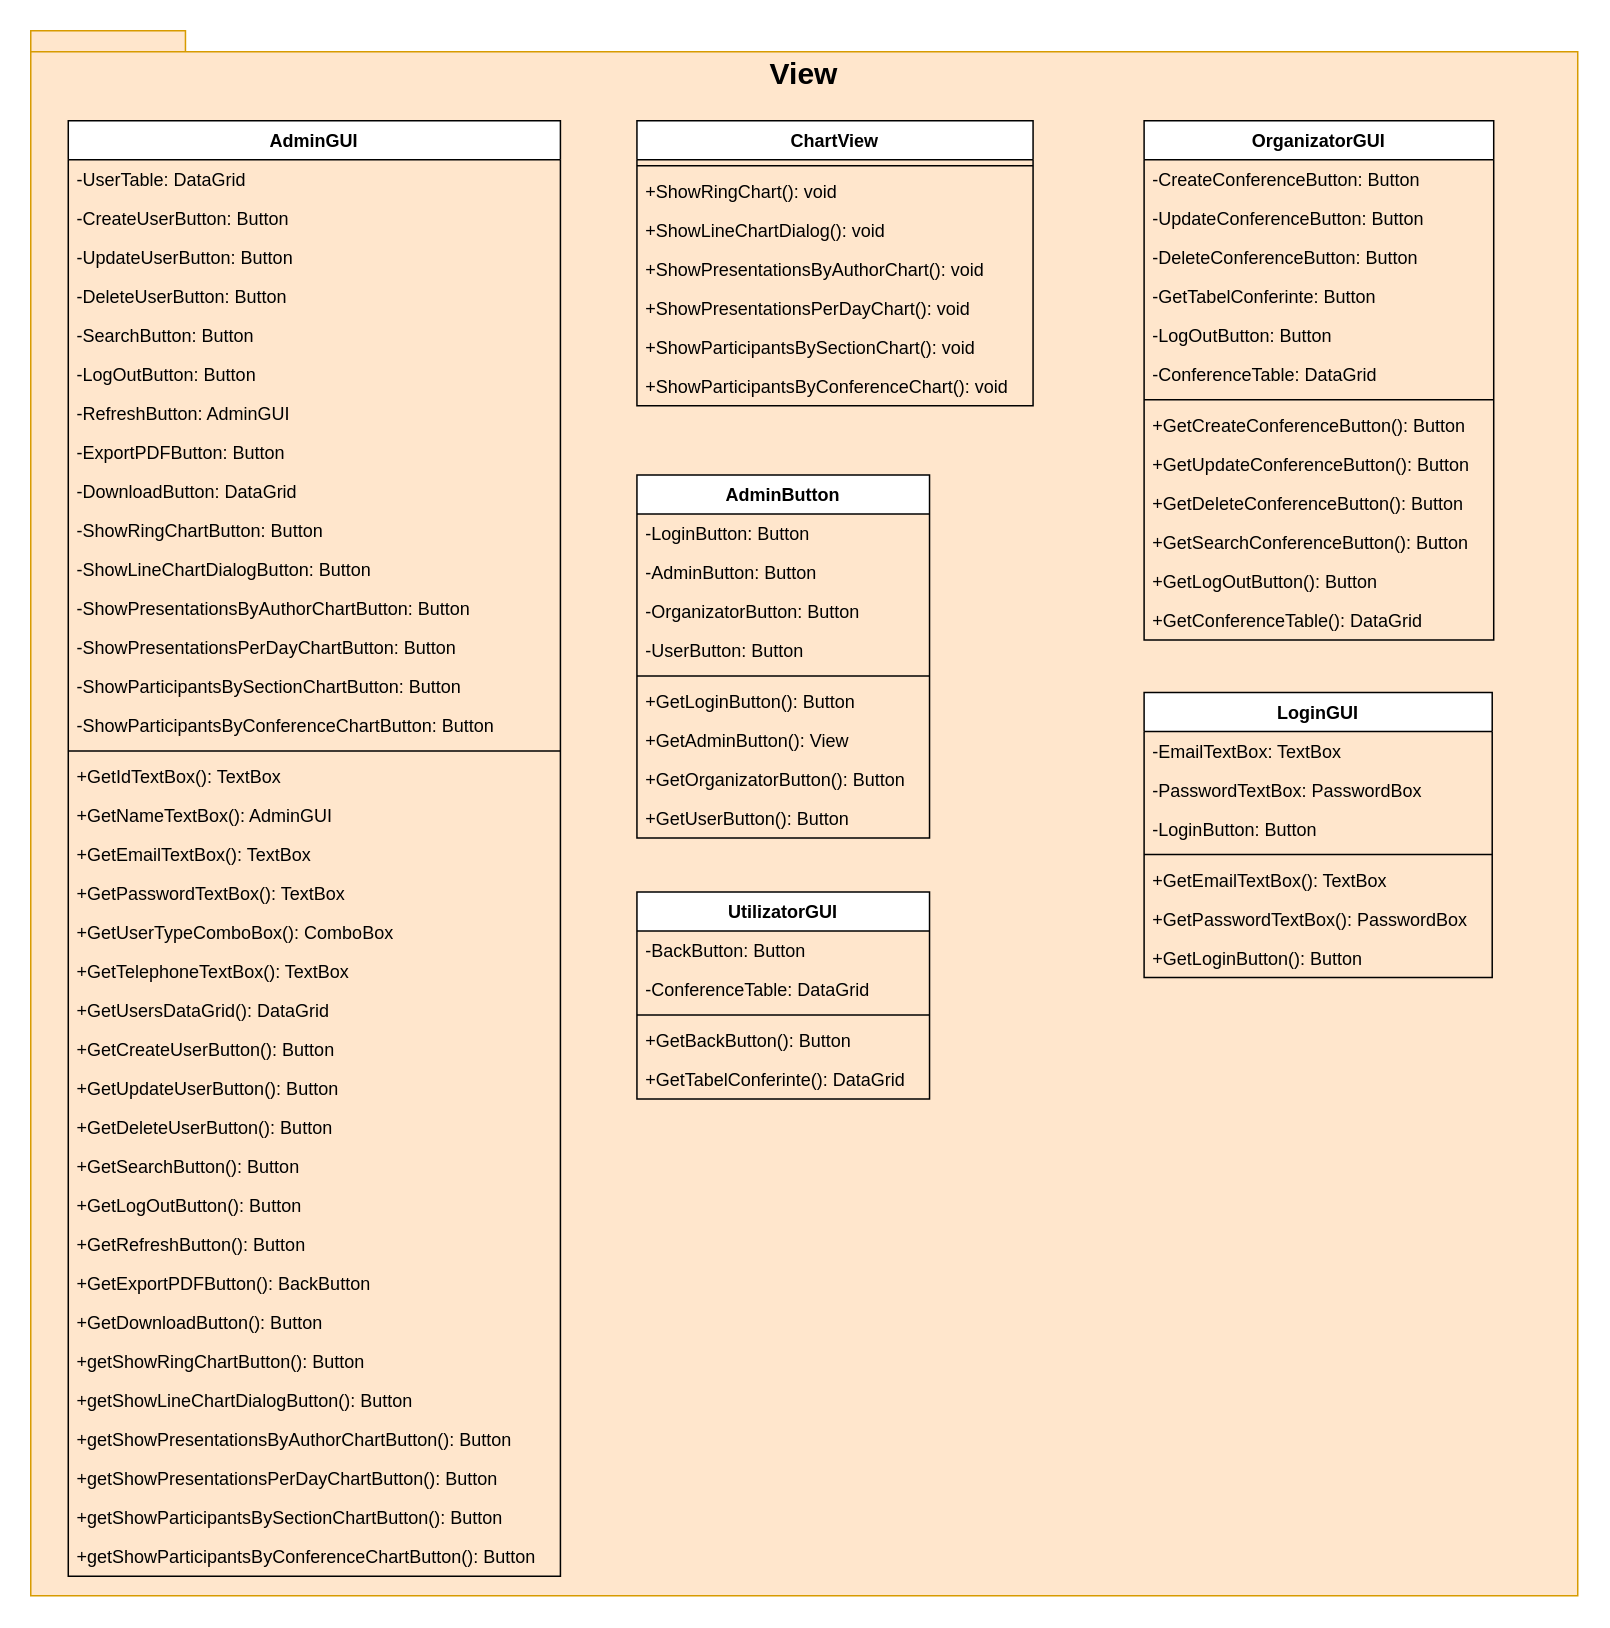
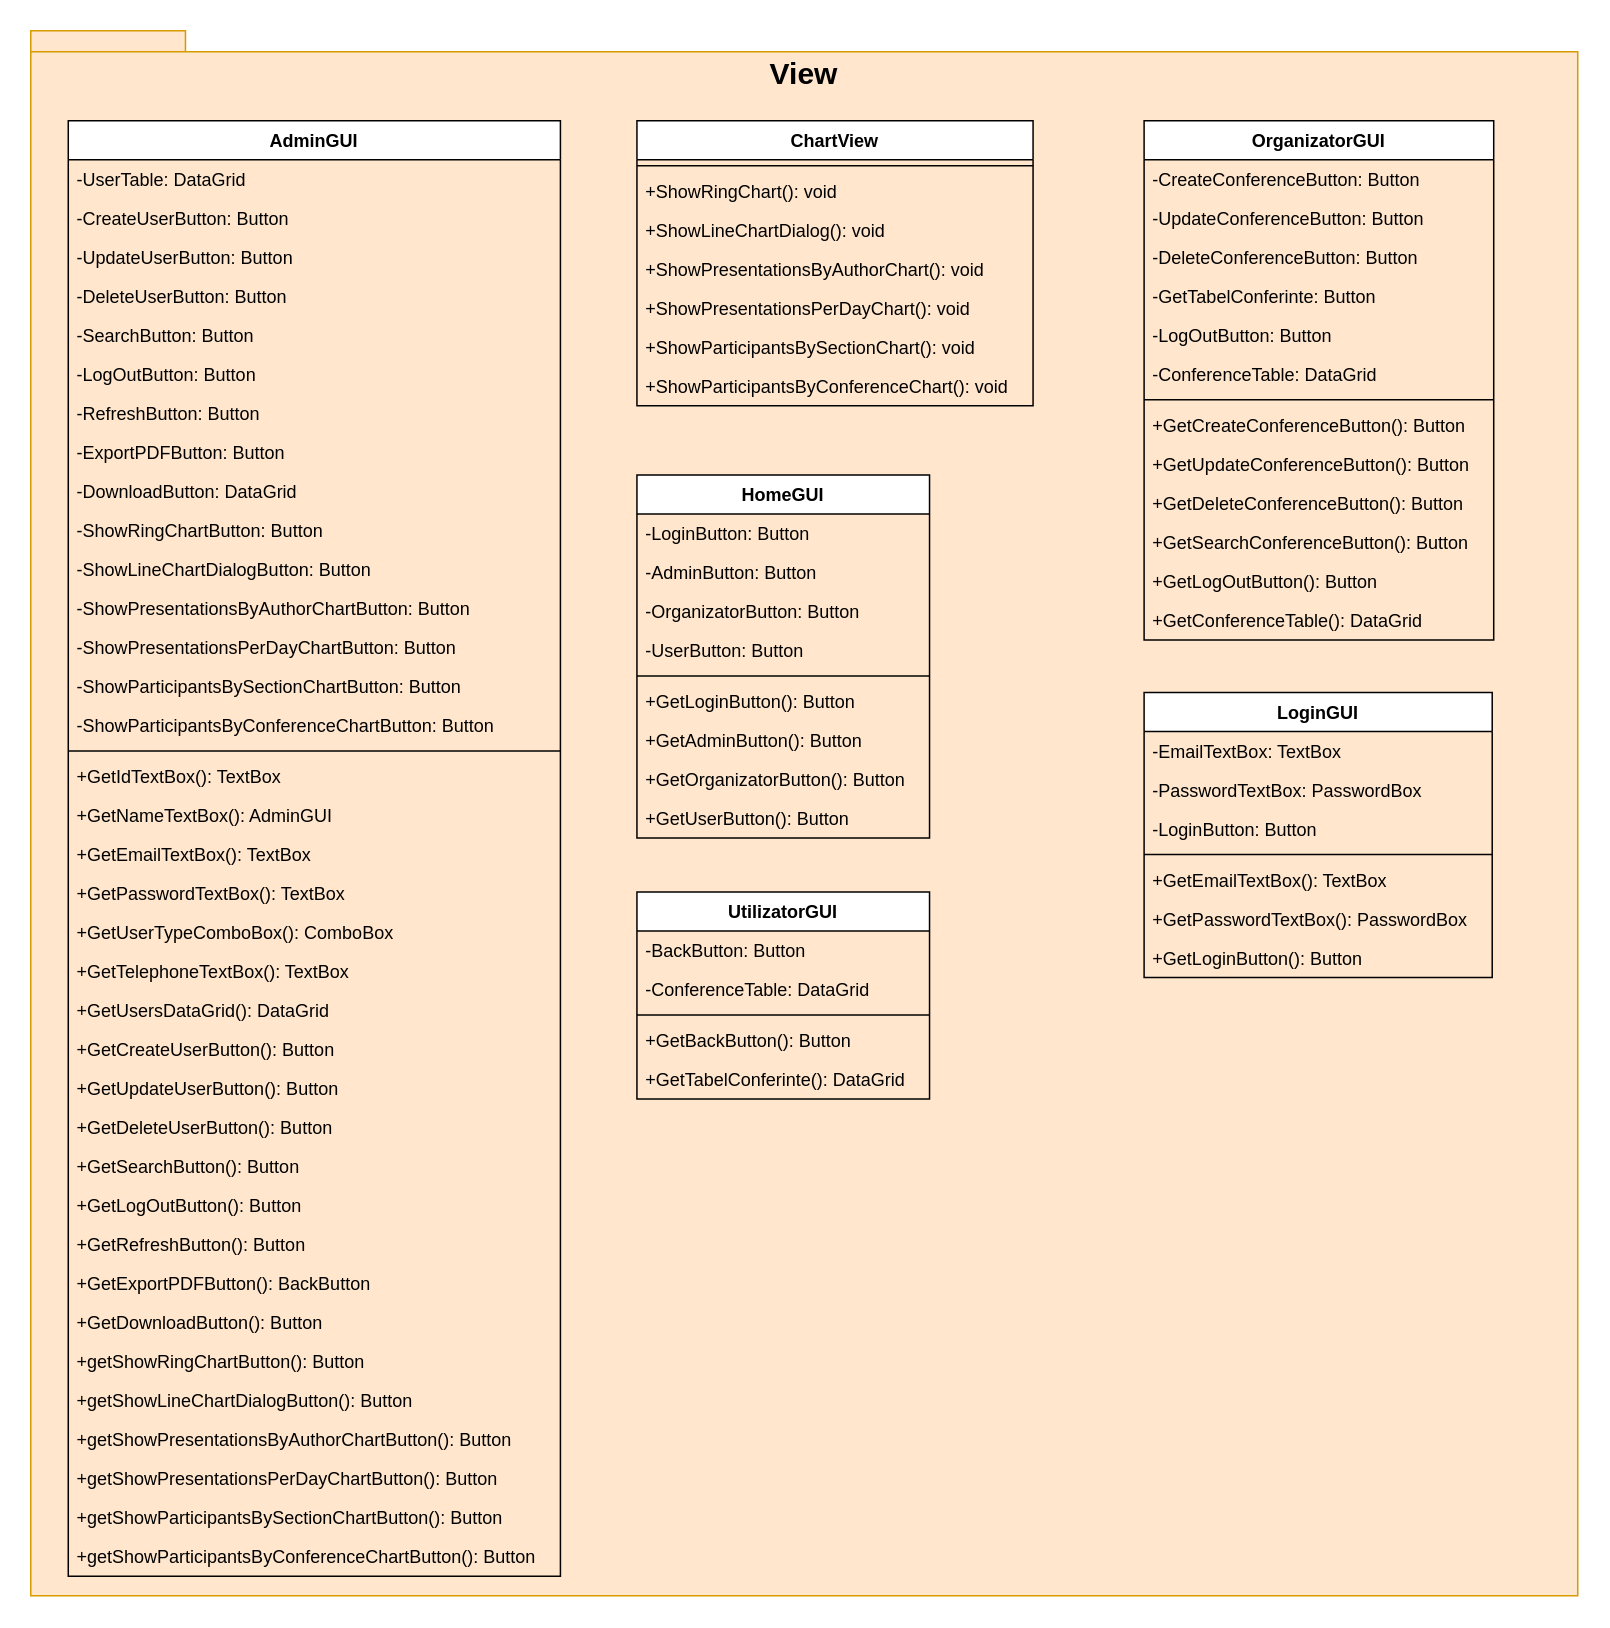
(190, 414) -> (183, 414)
(782, 495) -> (782, 495)
(752, 741) -> (764, 741)
